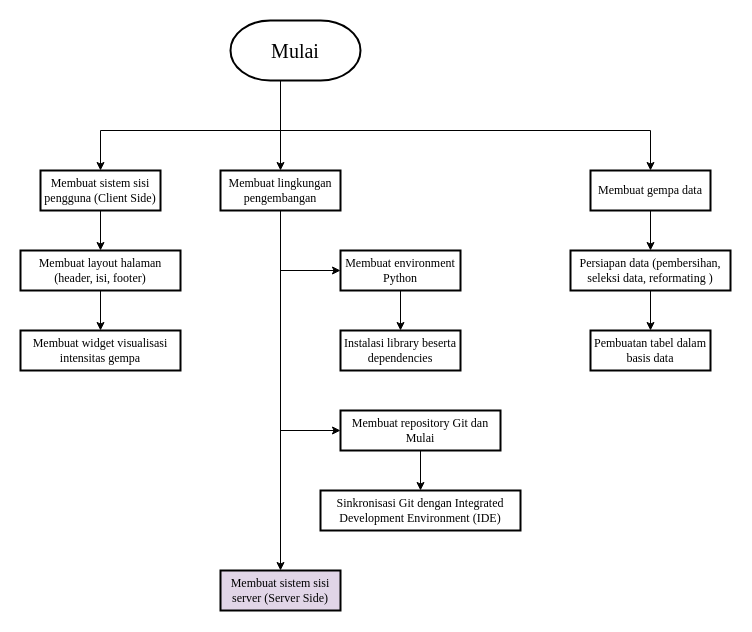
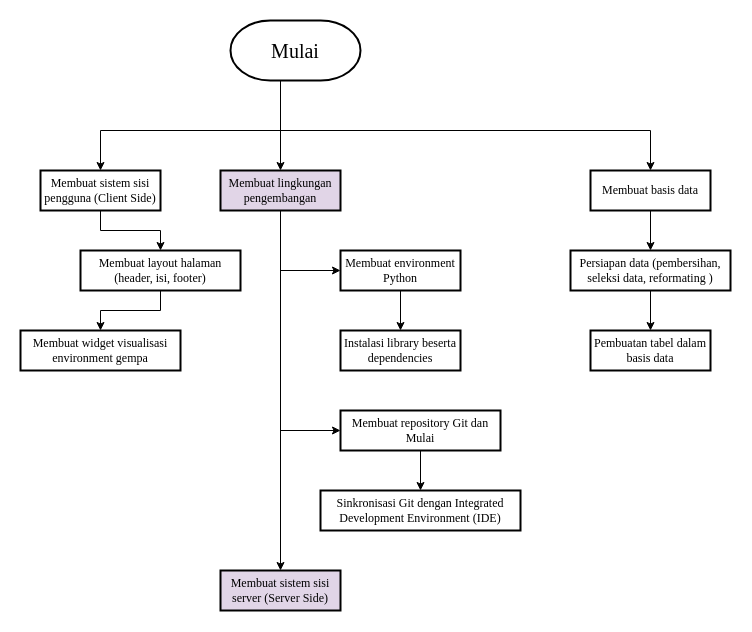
(281, 191) -> (281, 191)
(651, 191) -> (651, 191)
(101, 271) -> (161, 271)
(101, 351) -> (101, 351)
